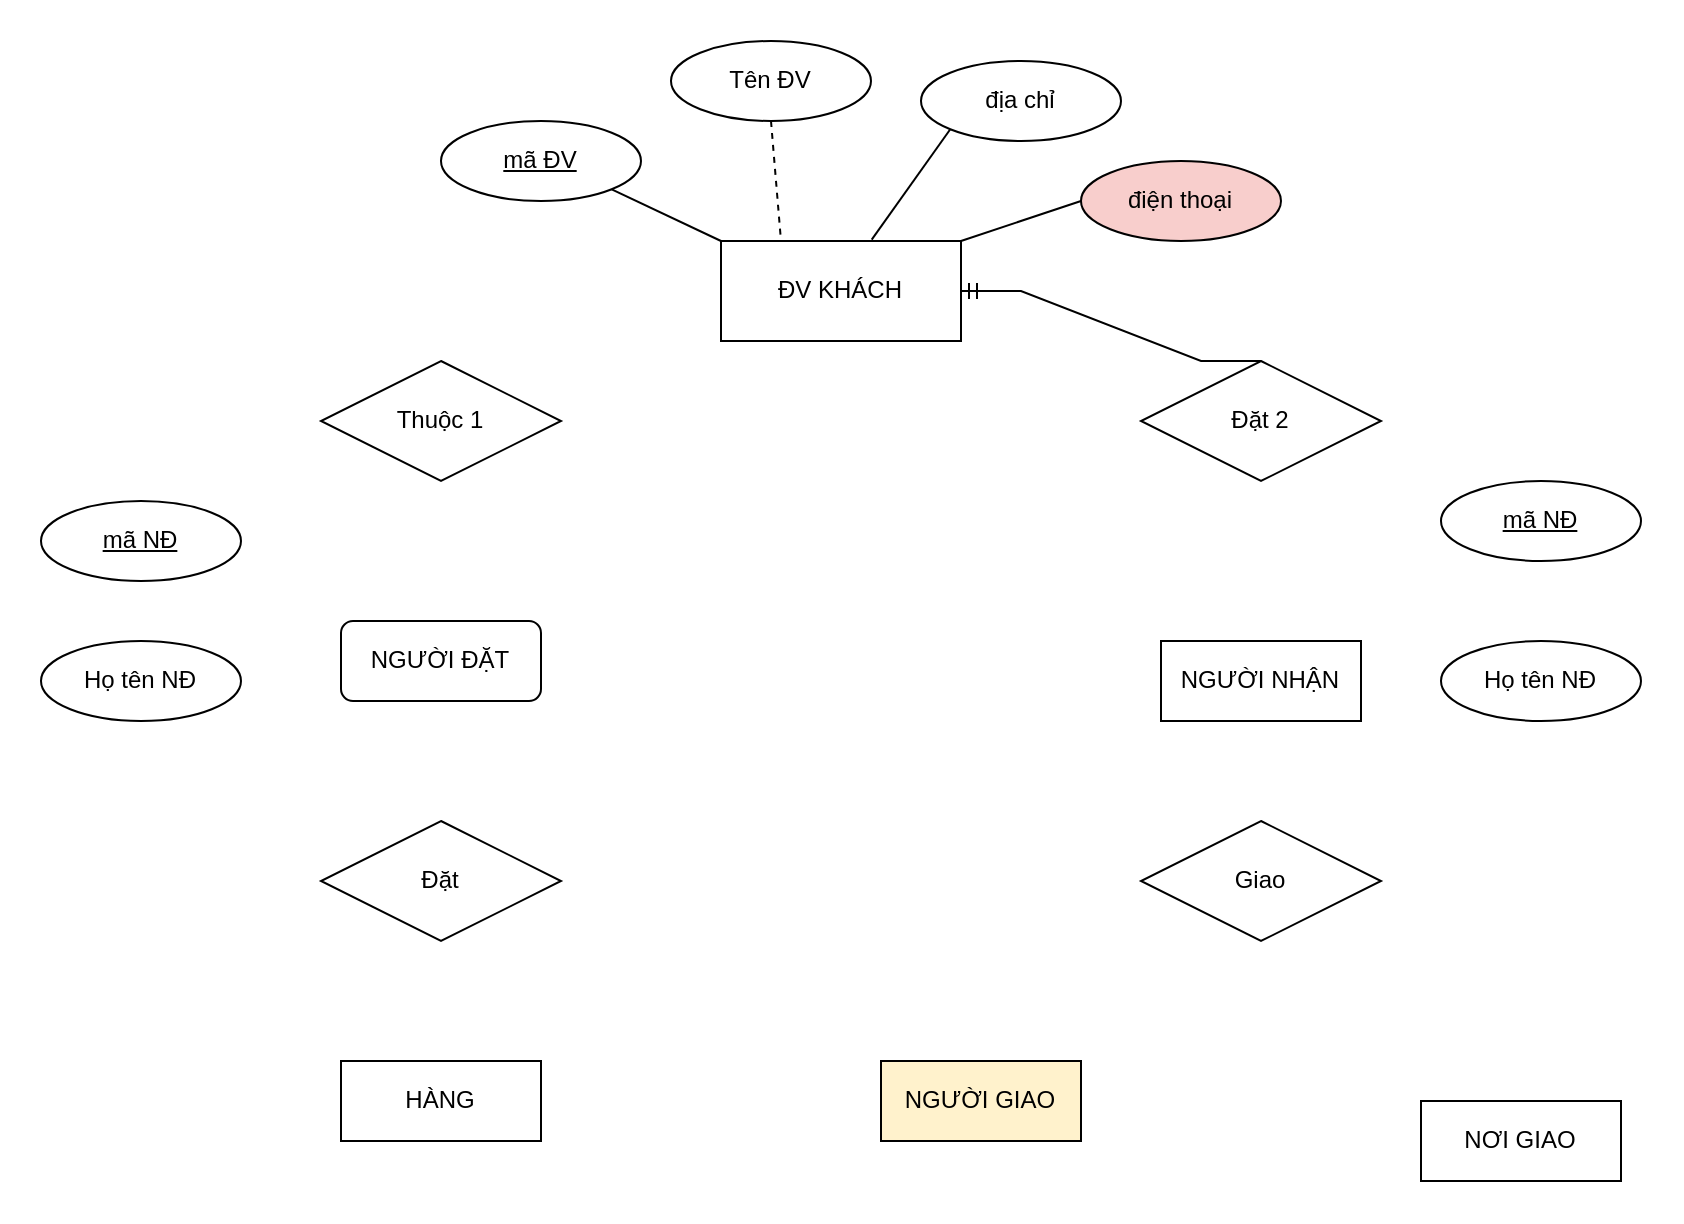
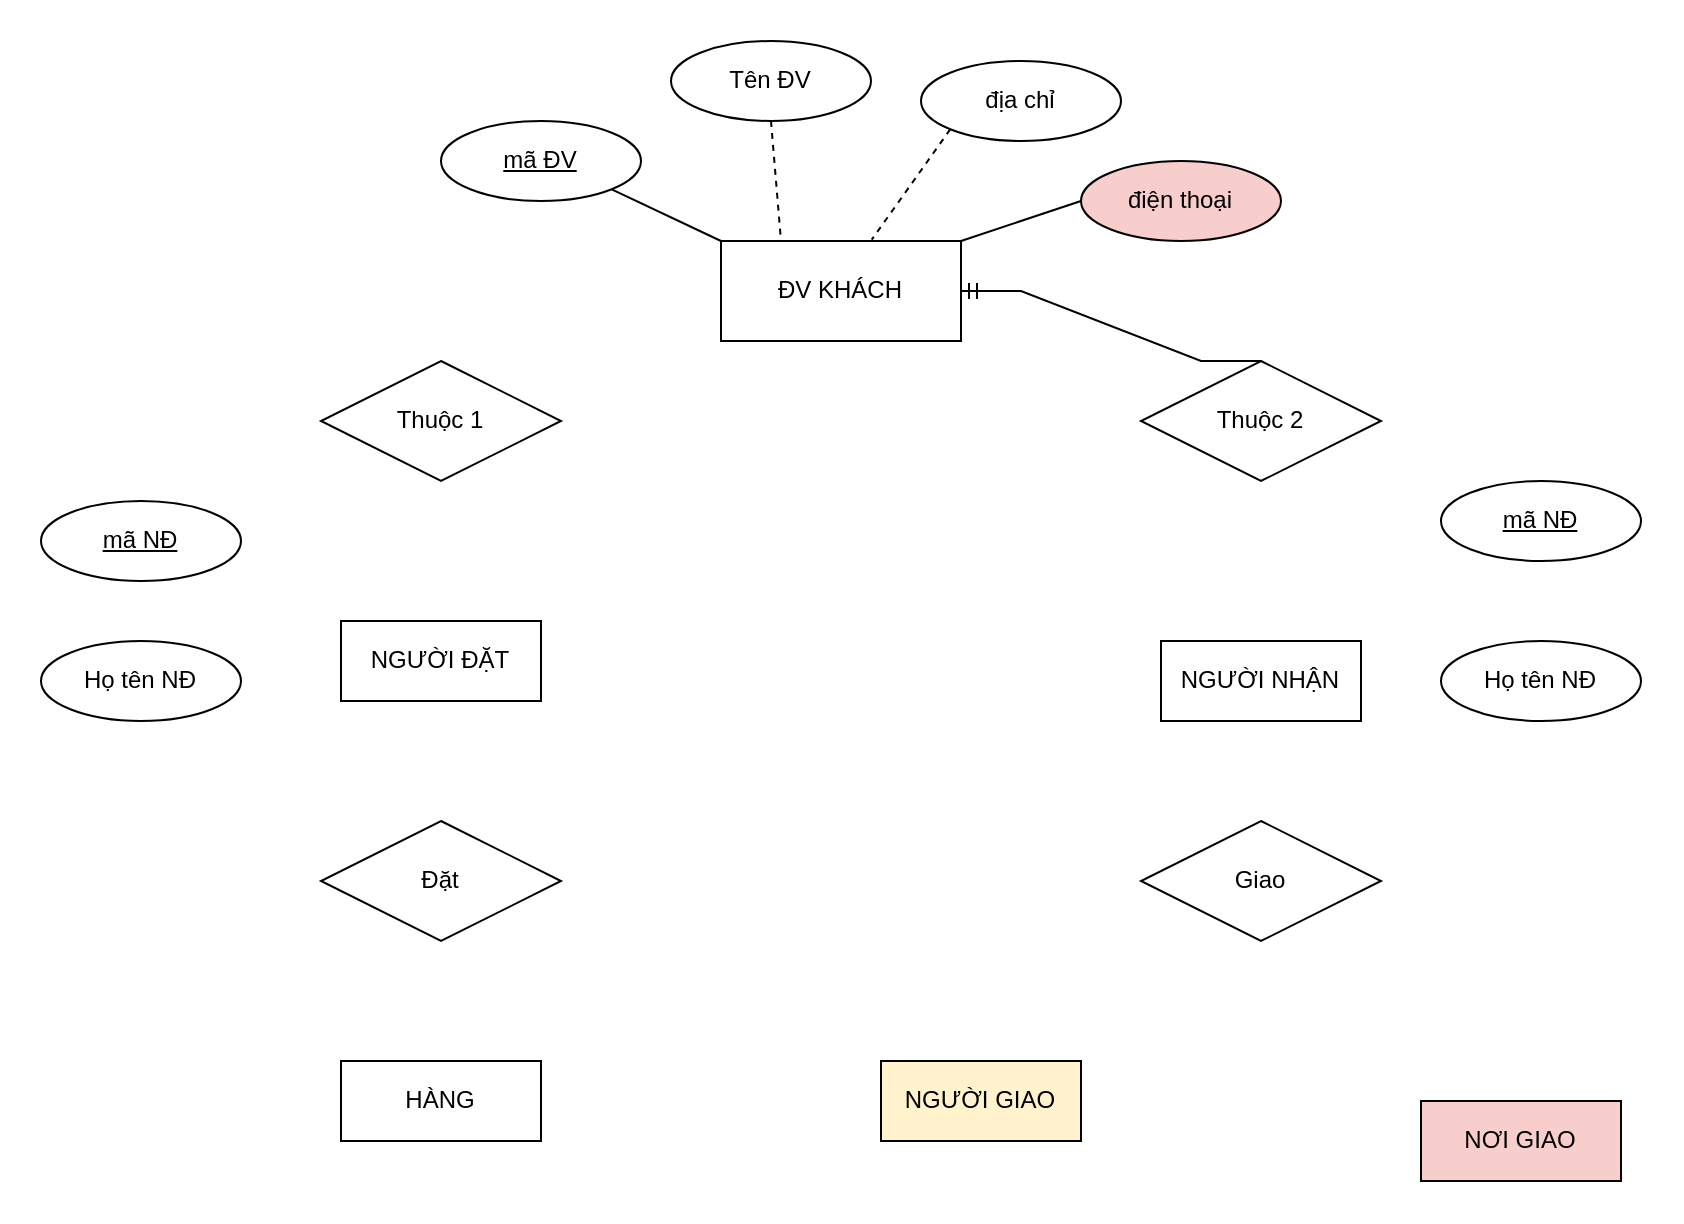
(911, 185) -> (911, 185)
(1261, 421) -> (1261, 421)
(441, 661) -> (441, 661)
(1521, 1141) -> (1521, 1141)
